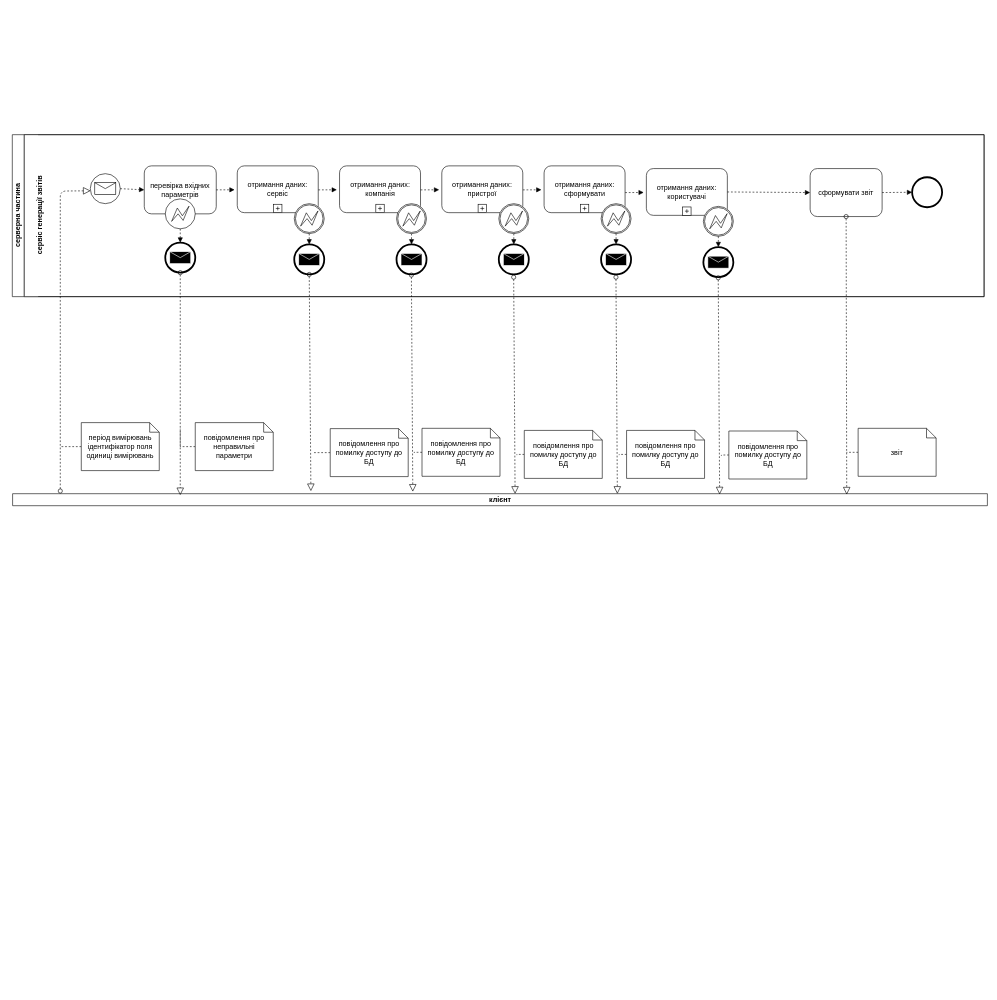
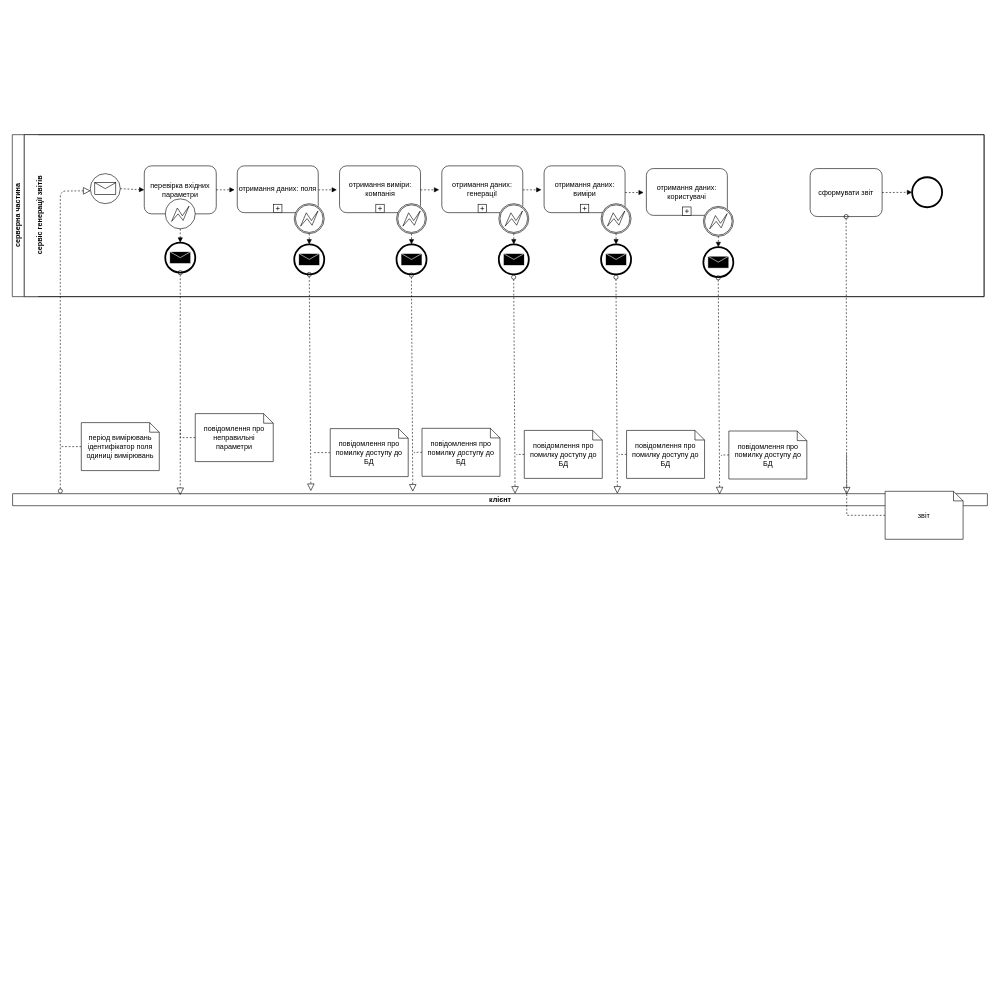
(278, 189) -> (278, 189)
(380, 189) -> (380, 189)
(482, 189) -> (482, 189)
(585, 189) -> (585, 189)
(180, 190) -> (180, 190)
(792, 192) -> none
(234, 447) -> (234, 438)
(897, 452) -> (924, 515)
